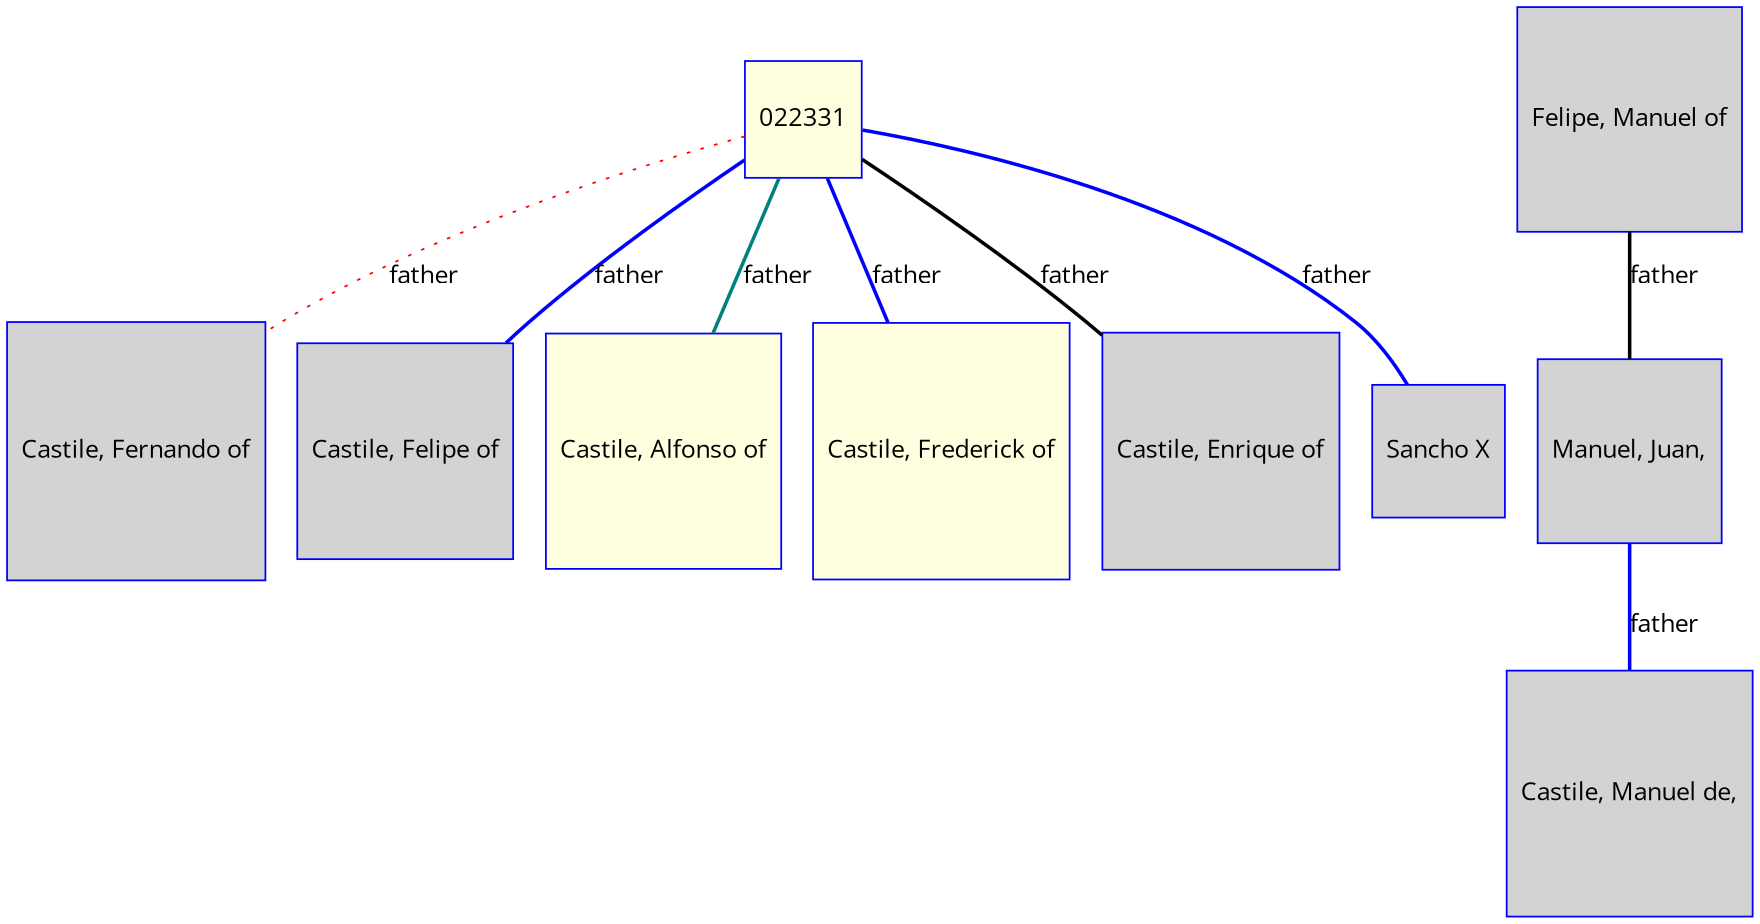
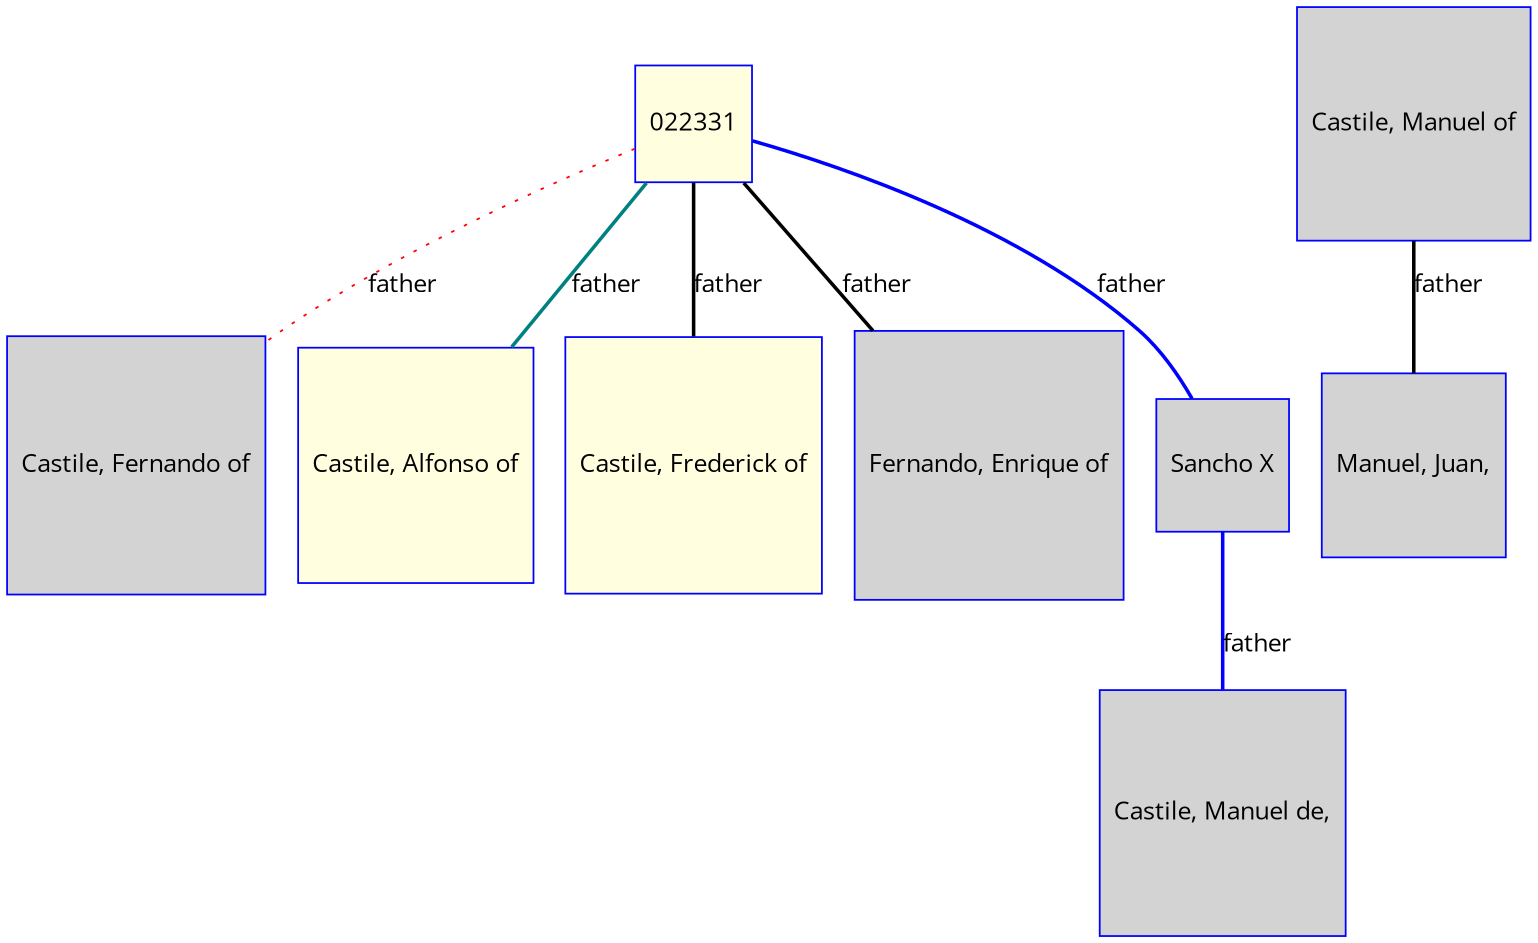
(1630, 119) -> (1414, 124)
(858, 251) -> (694, 260)
(405, 451) -> none
(1221, 451) -> (989, 465)
(1630, 607) -> (1223, 611)
